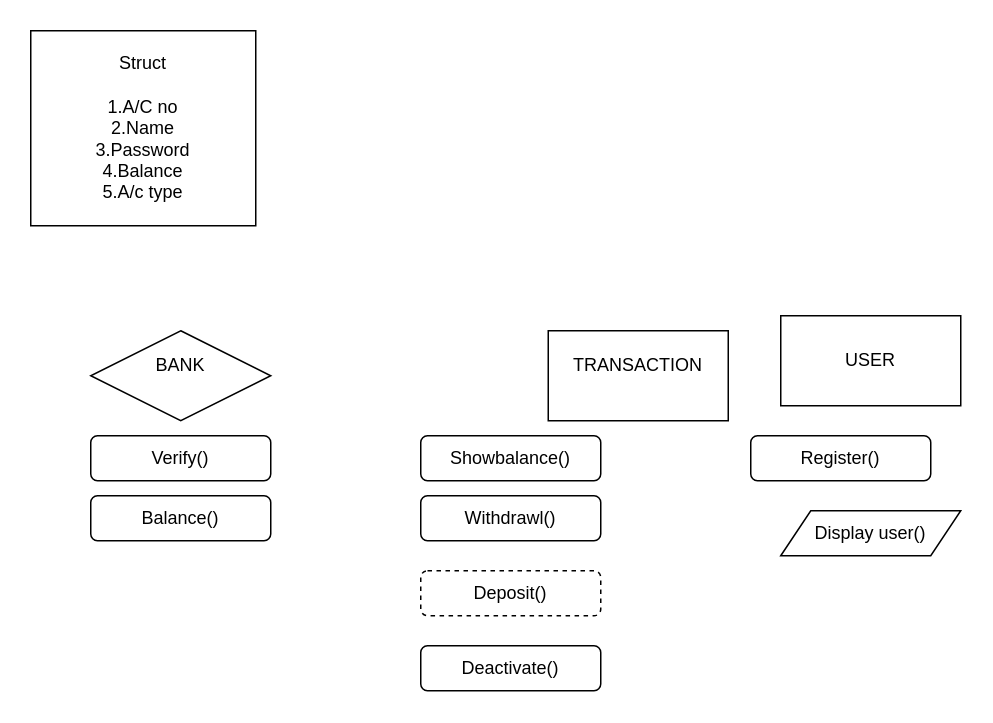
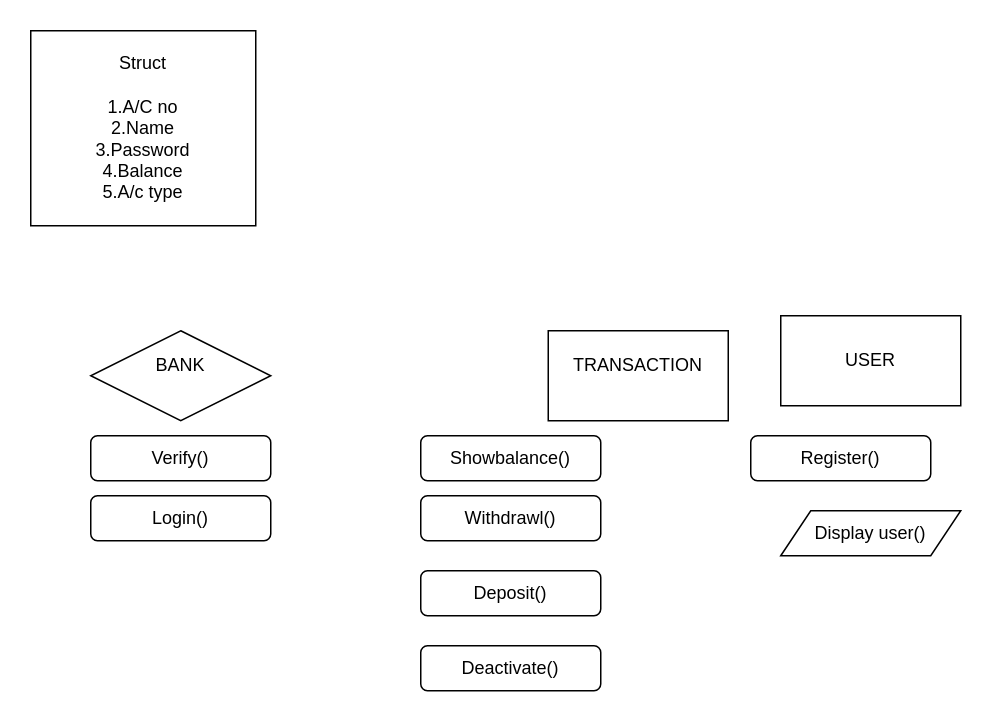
(181, 518) -> (181, 518)
(511, 593) -> (511, 593)
